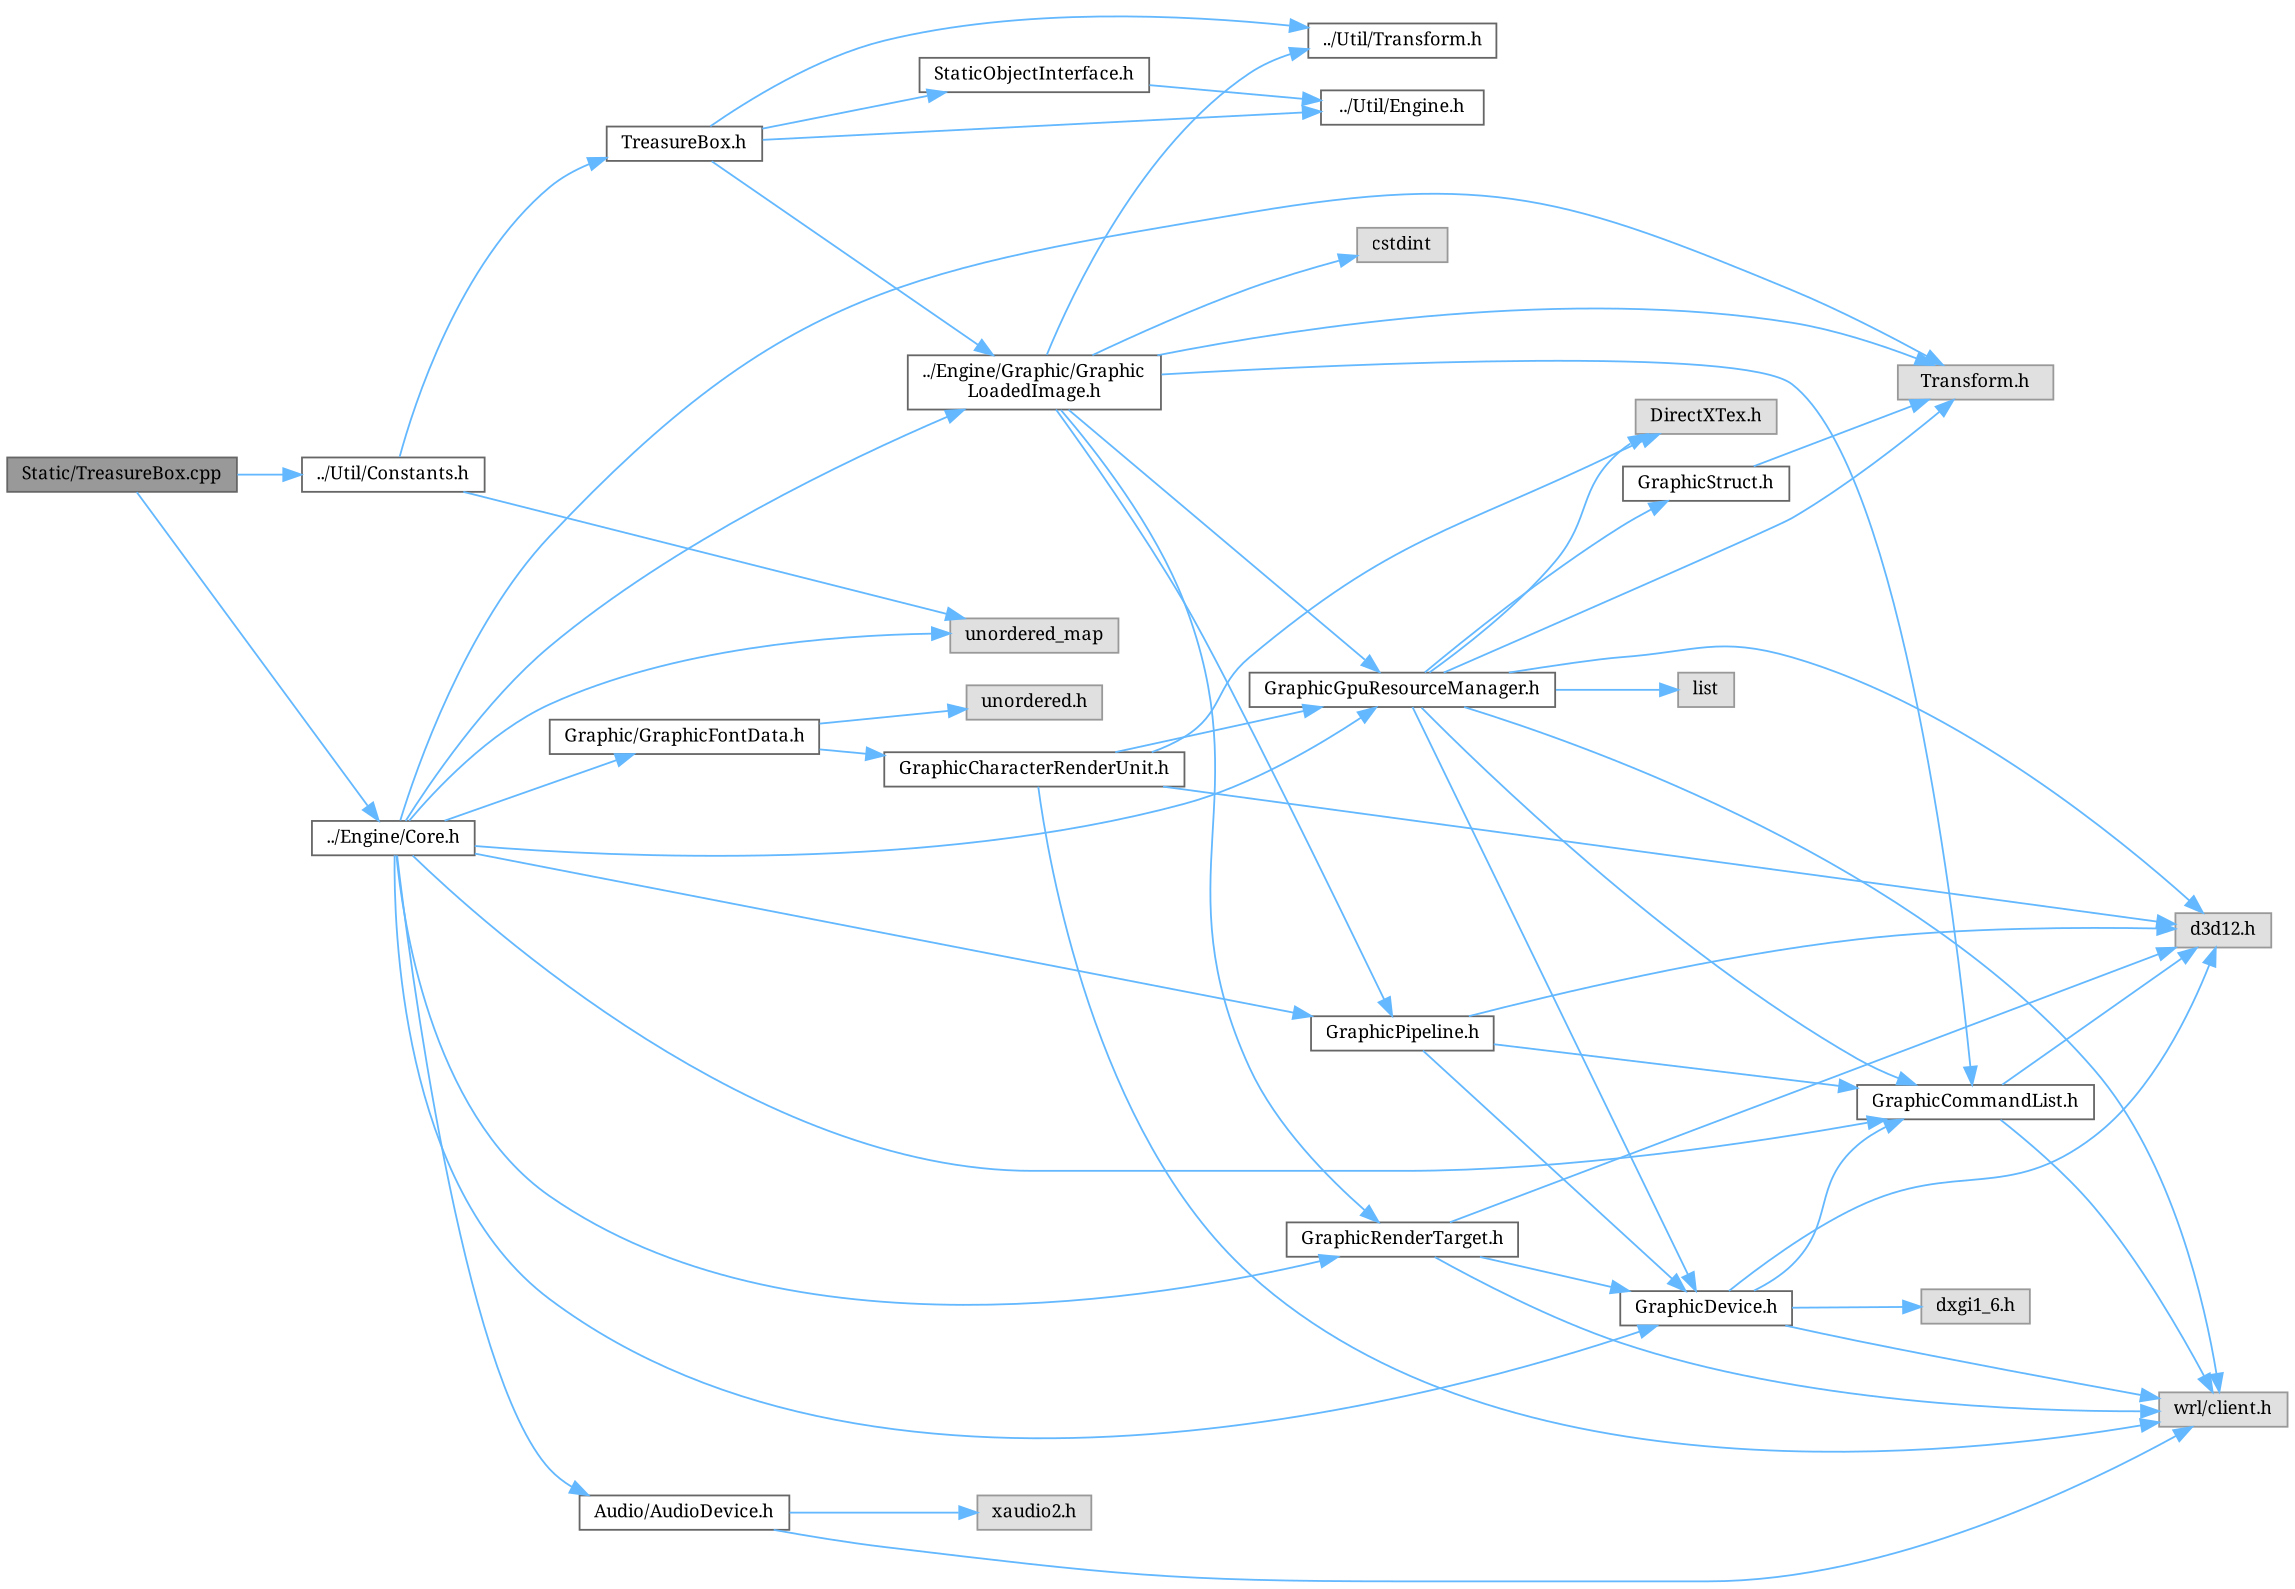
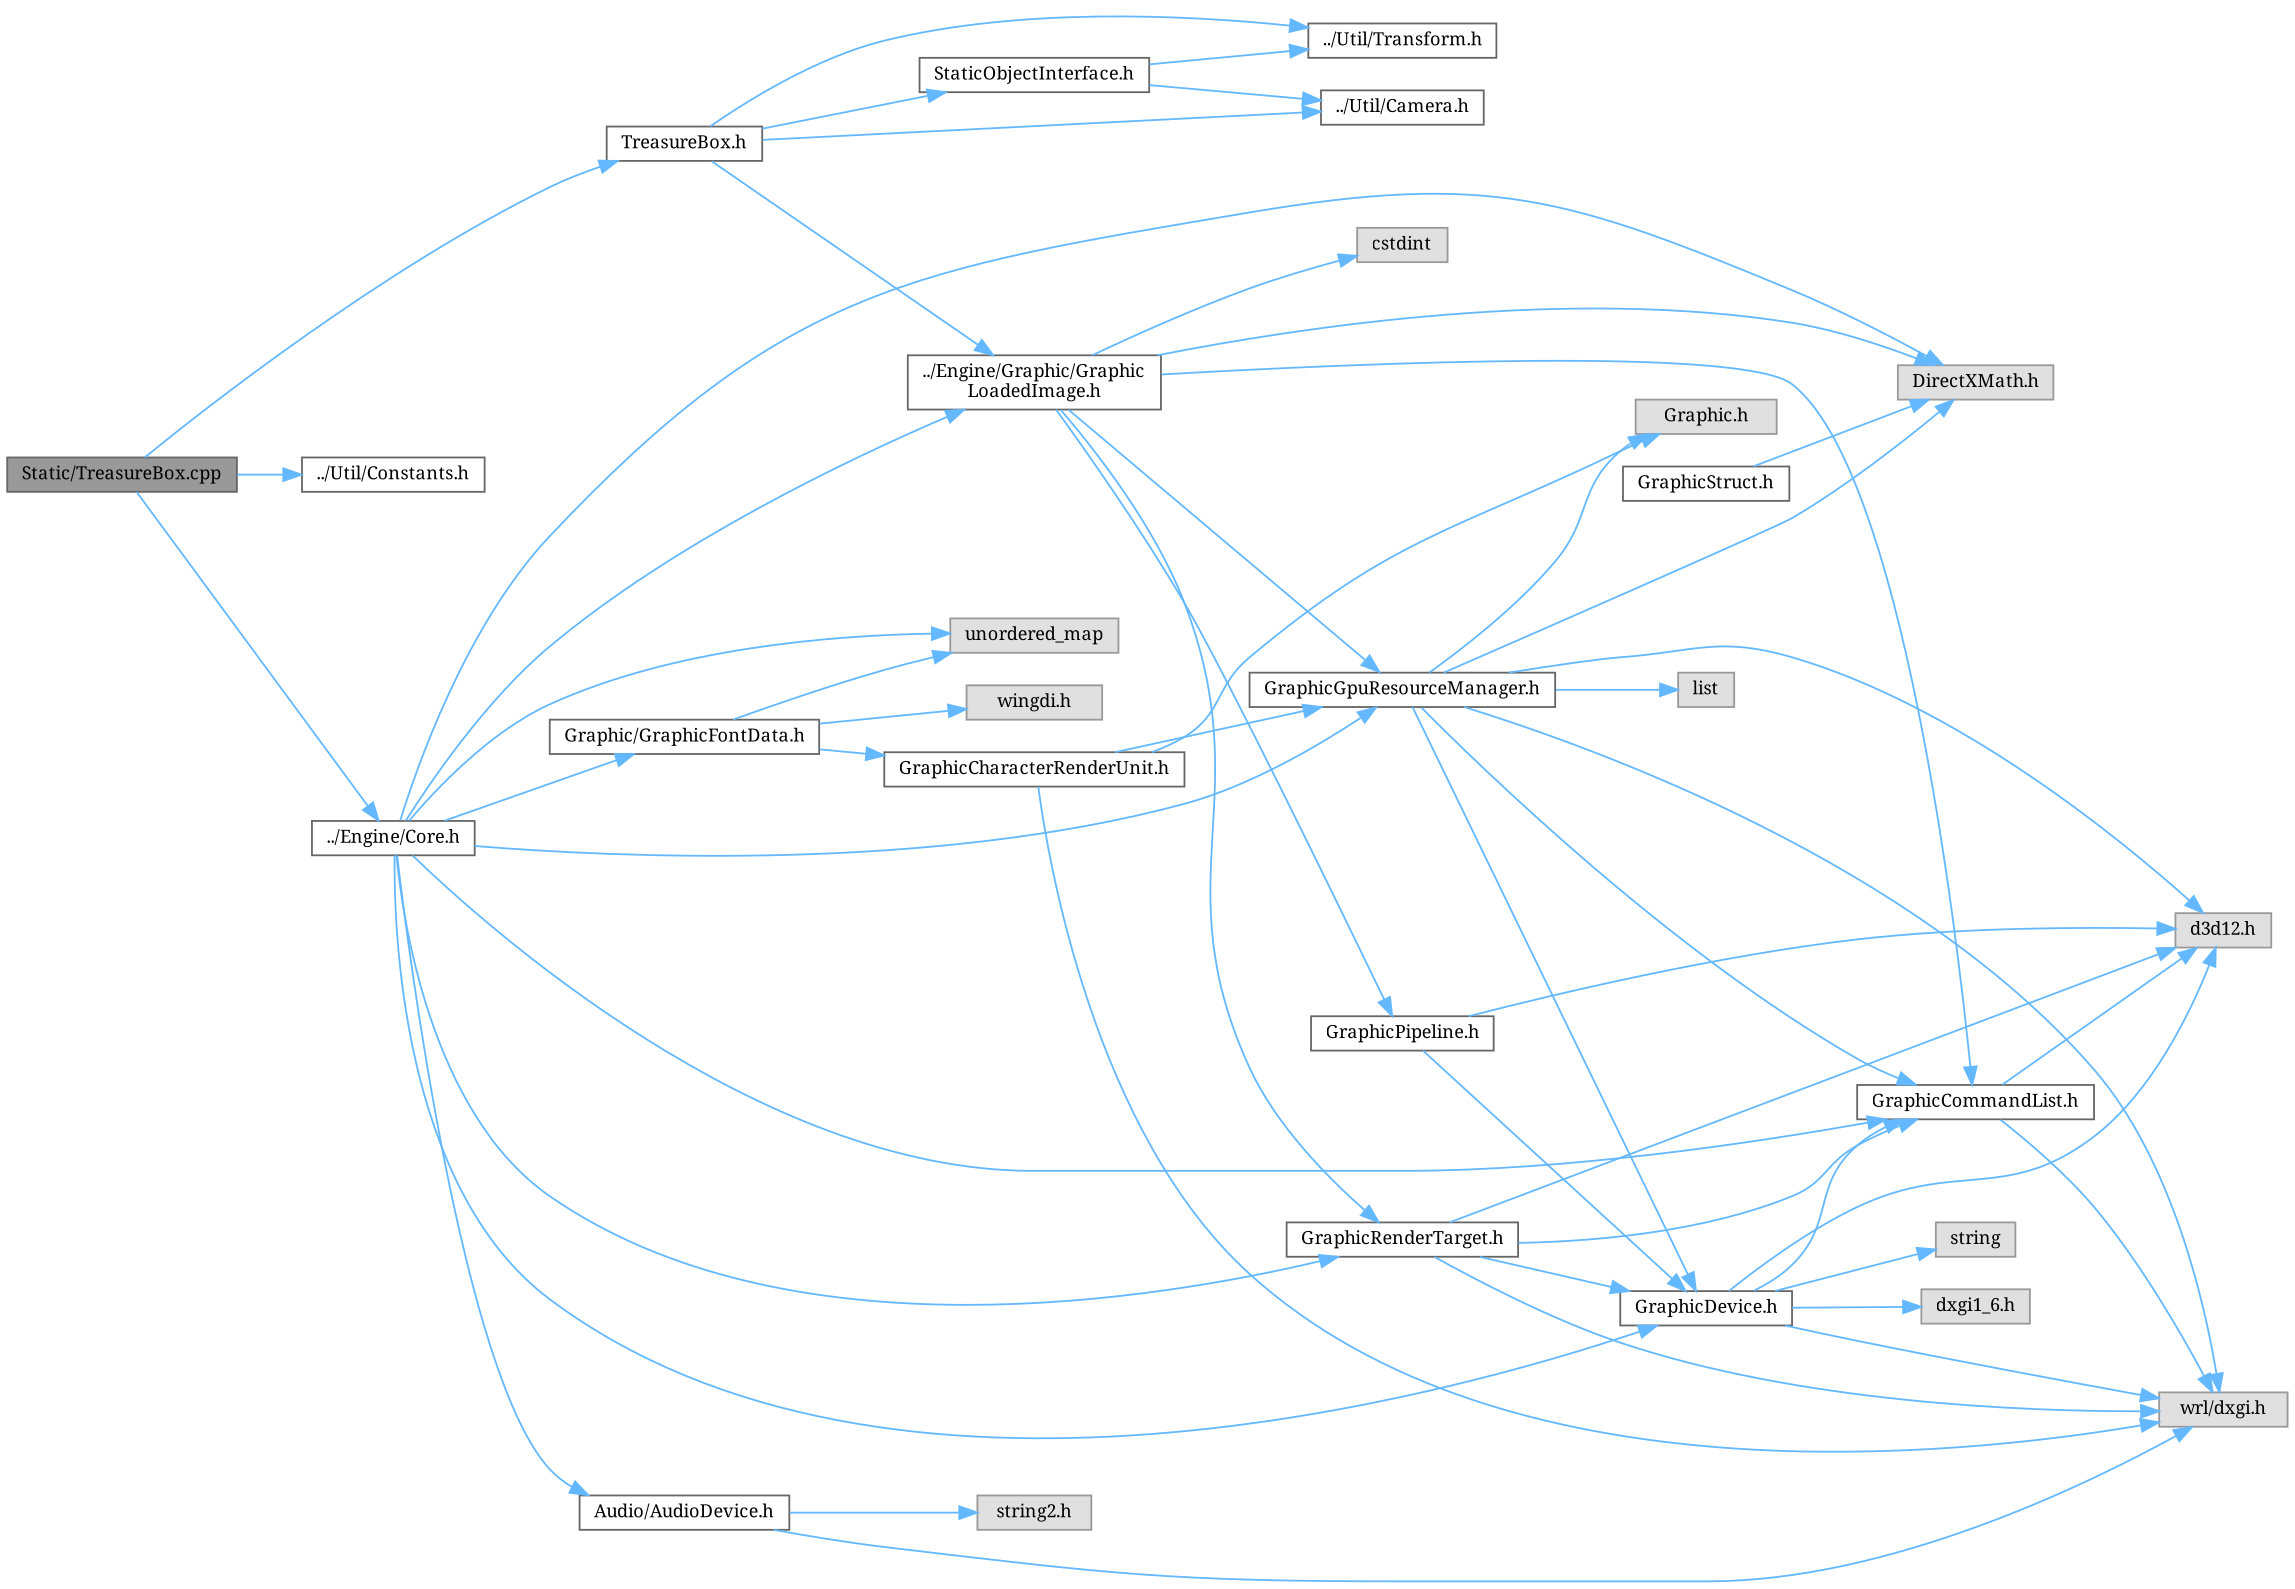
(1402, 108) -> (1402, 108)
(1142, 181) -> (1219, 58)
(467, 291) -> (363, 296)
(1976, 382) -> (1976, 382)
(1706, 417) -> (1706, 417)
(705, 553) -> (833, 686)
(1569, 562) -> none
(1034, 703) -> (1034, 703)
(1660, 854) -> none
(884, 933) -> none
(1666, 1065) -> (1721, 1219)
none -> (1976, 1240)
(2223, 1410) -> (2223, 1410)
(1034, 1513) -> (1034, 1513)
